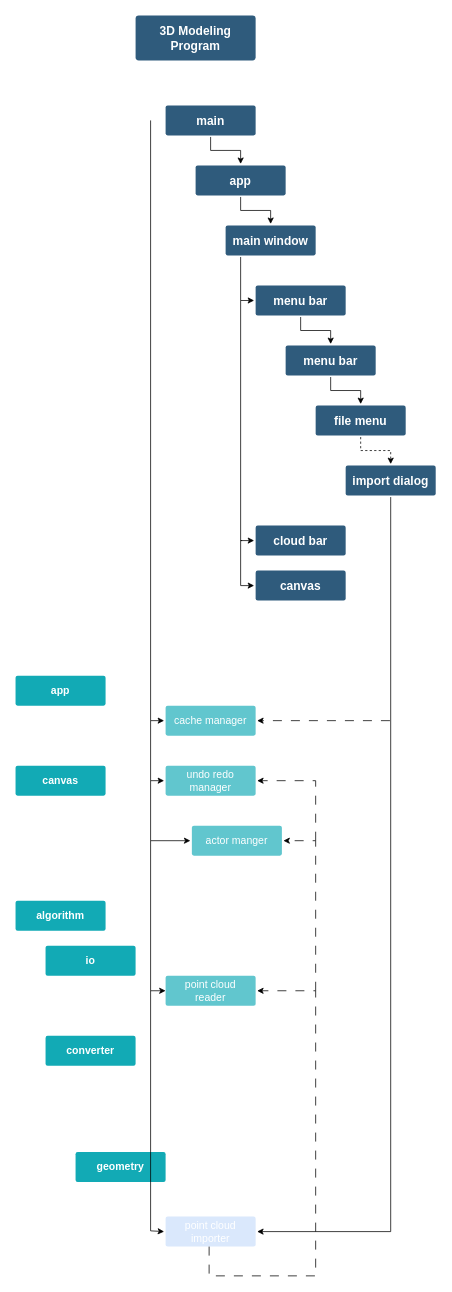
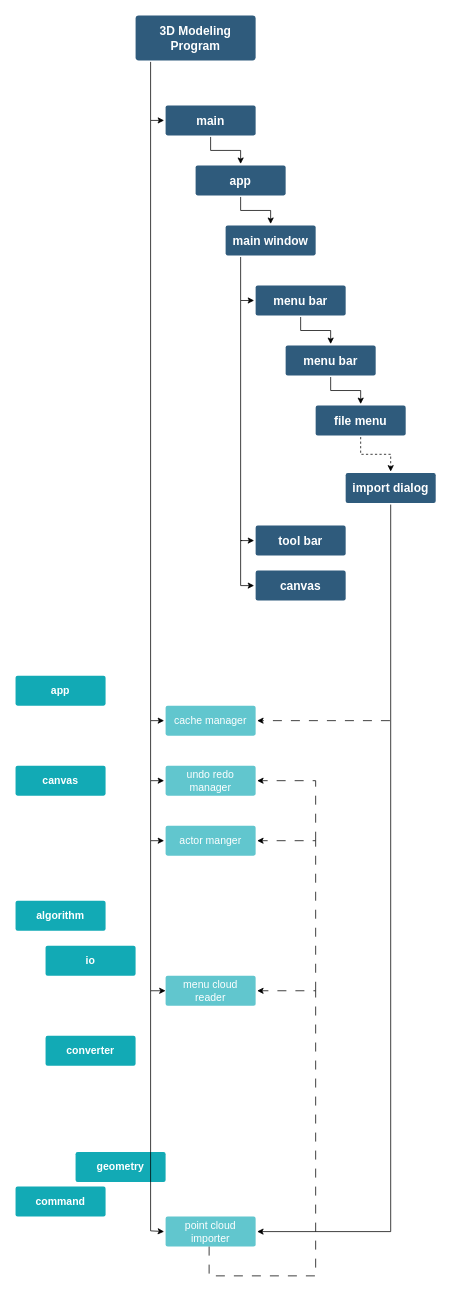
none -> (150, 95)
(390, 480) -> (390, 488)
(300, 540) -> (300, 540)
(237, 840) -> (210, 840)
(210, 990) -> (210, 990)
none -> (60, 1201)
(210, 1231) -> (210, 1231)
